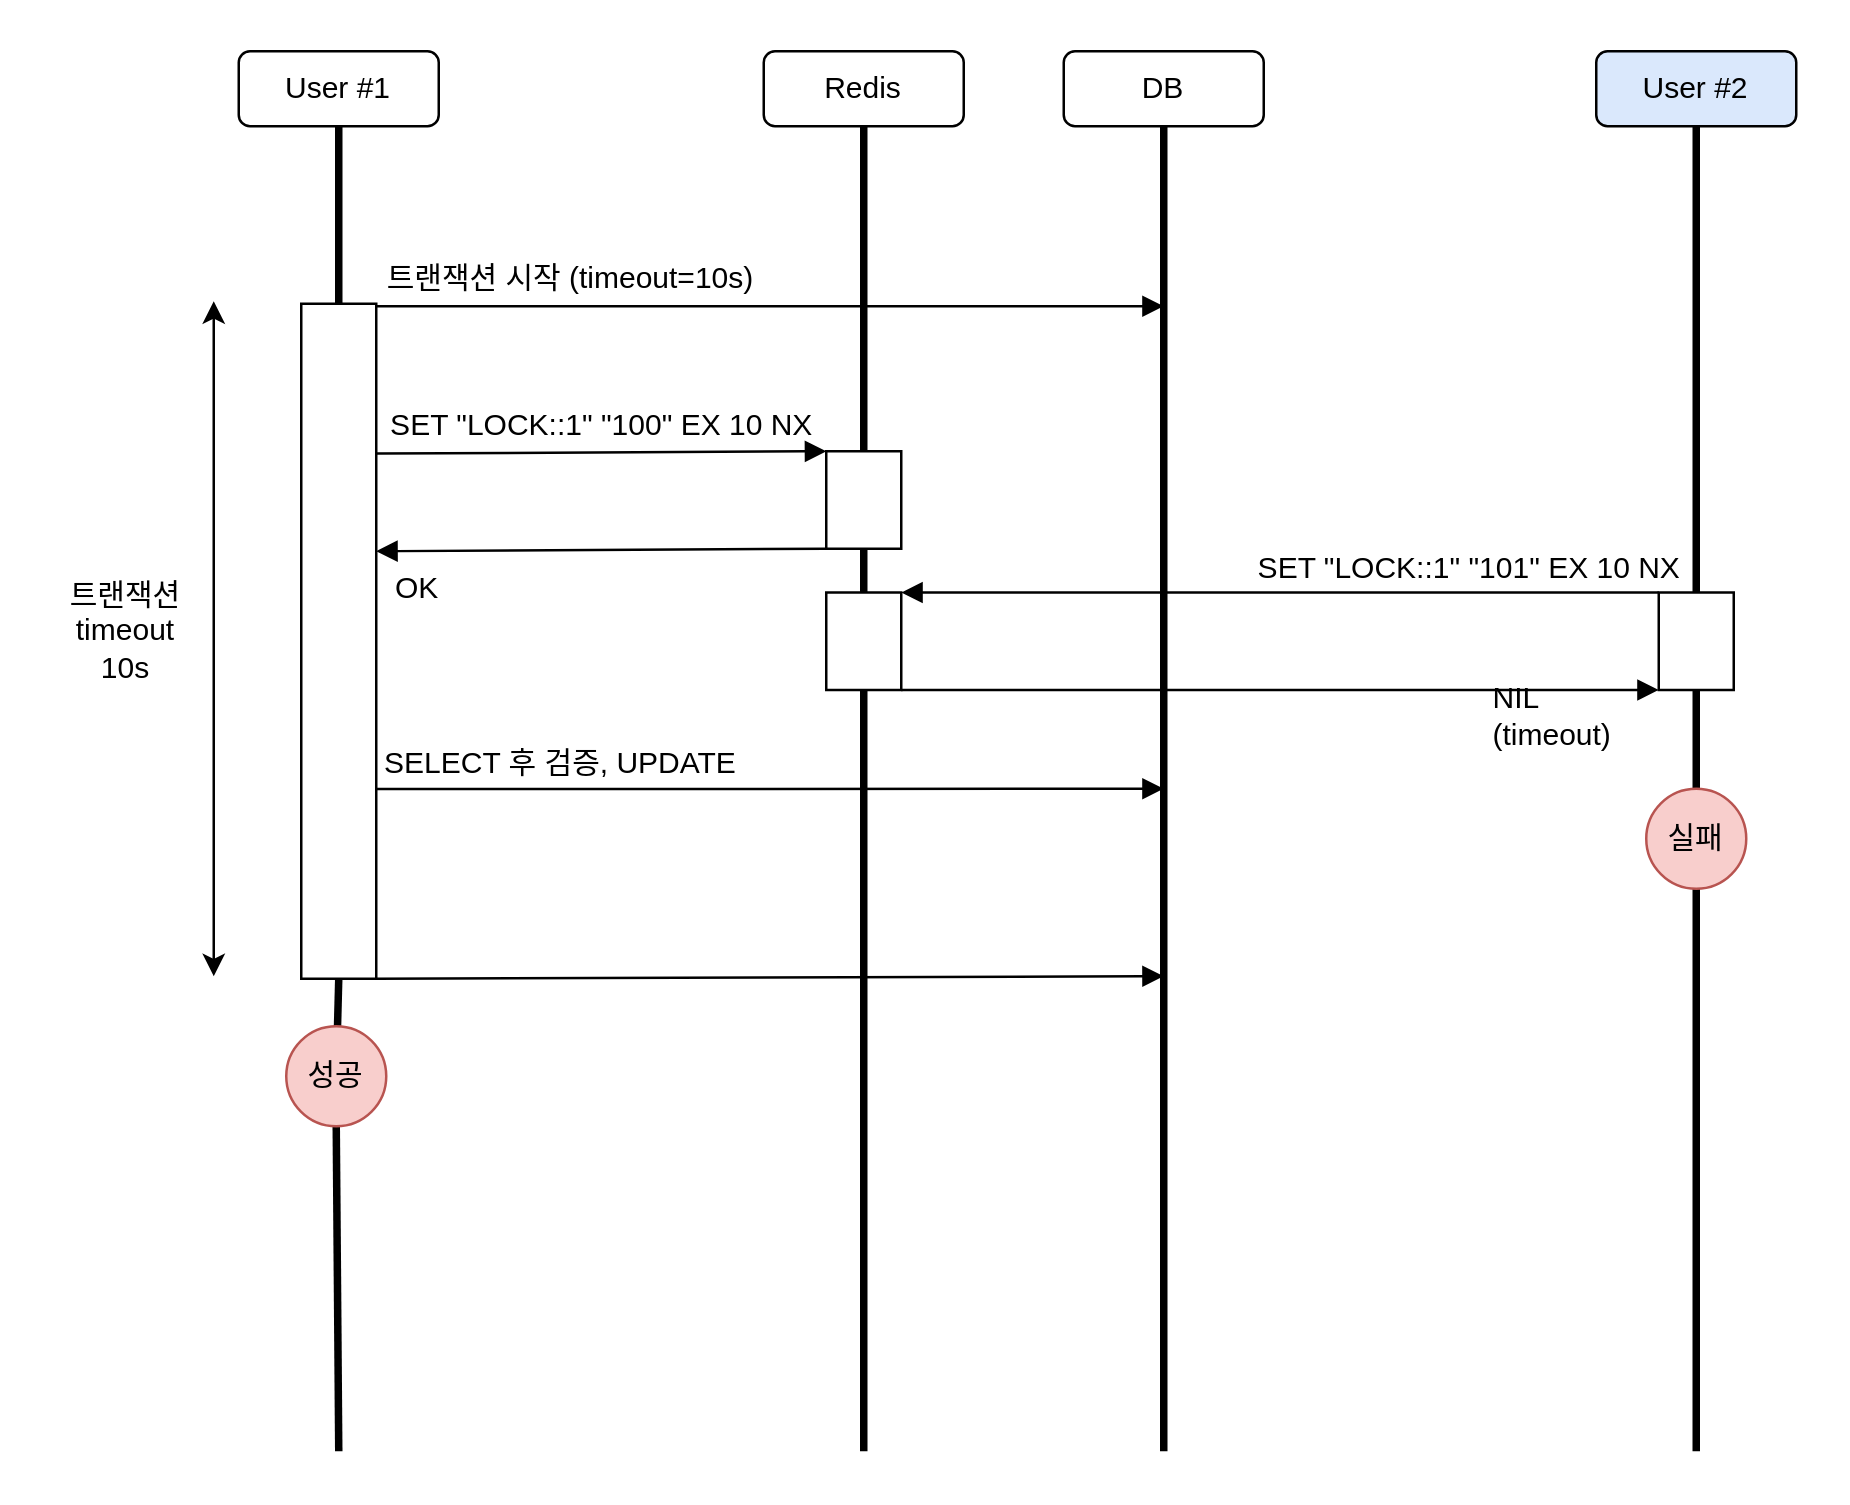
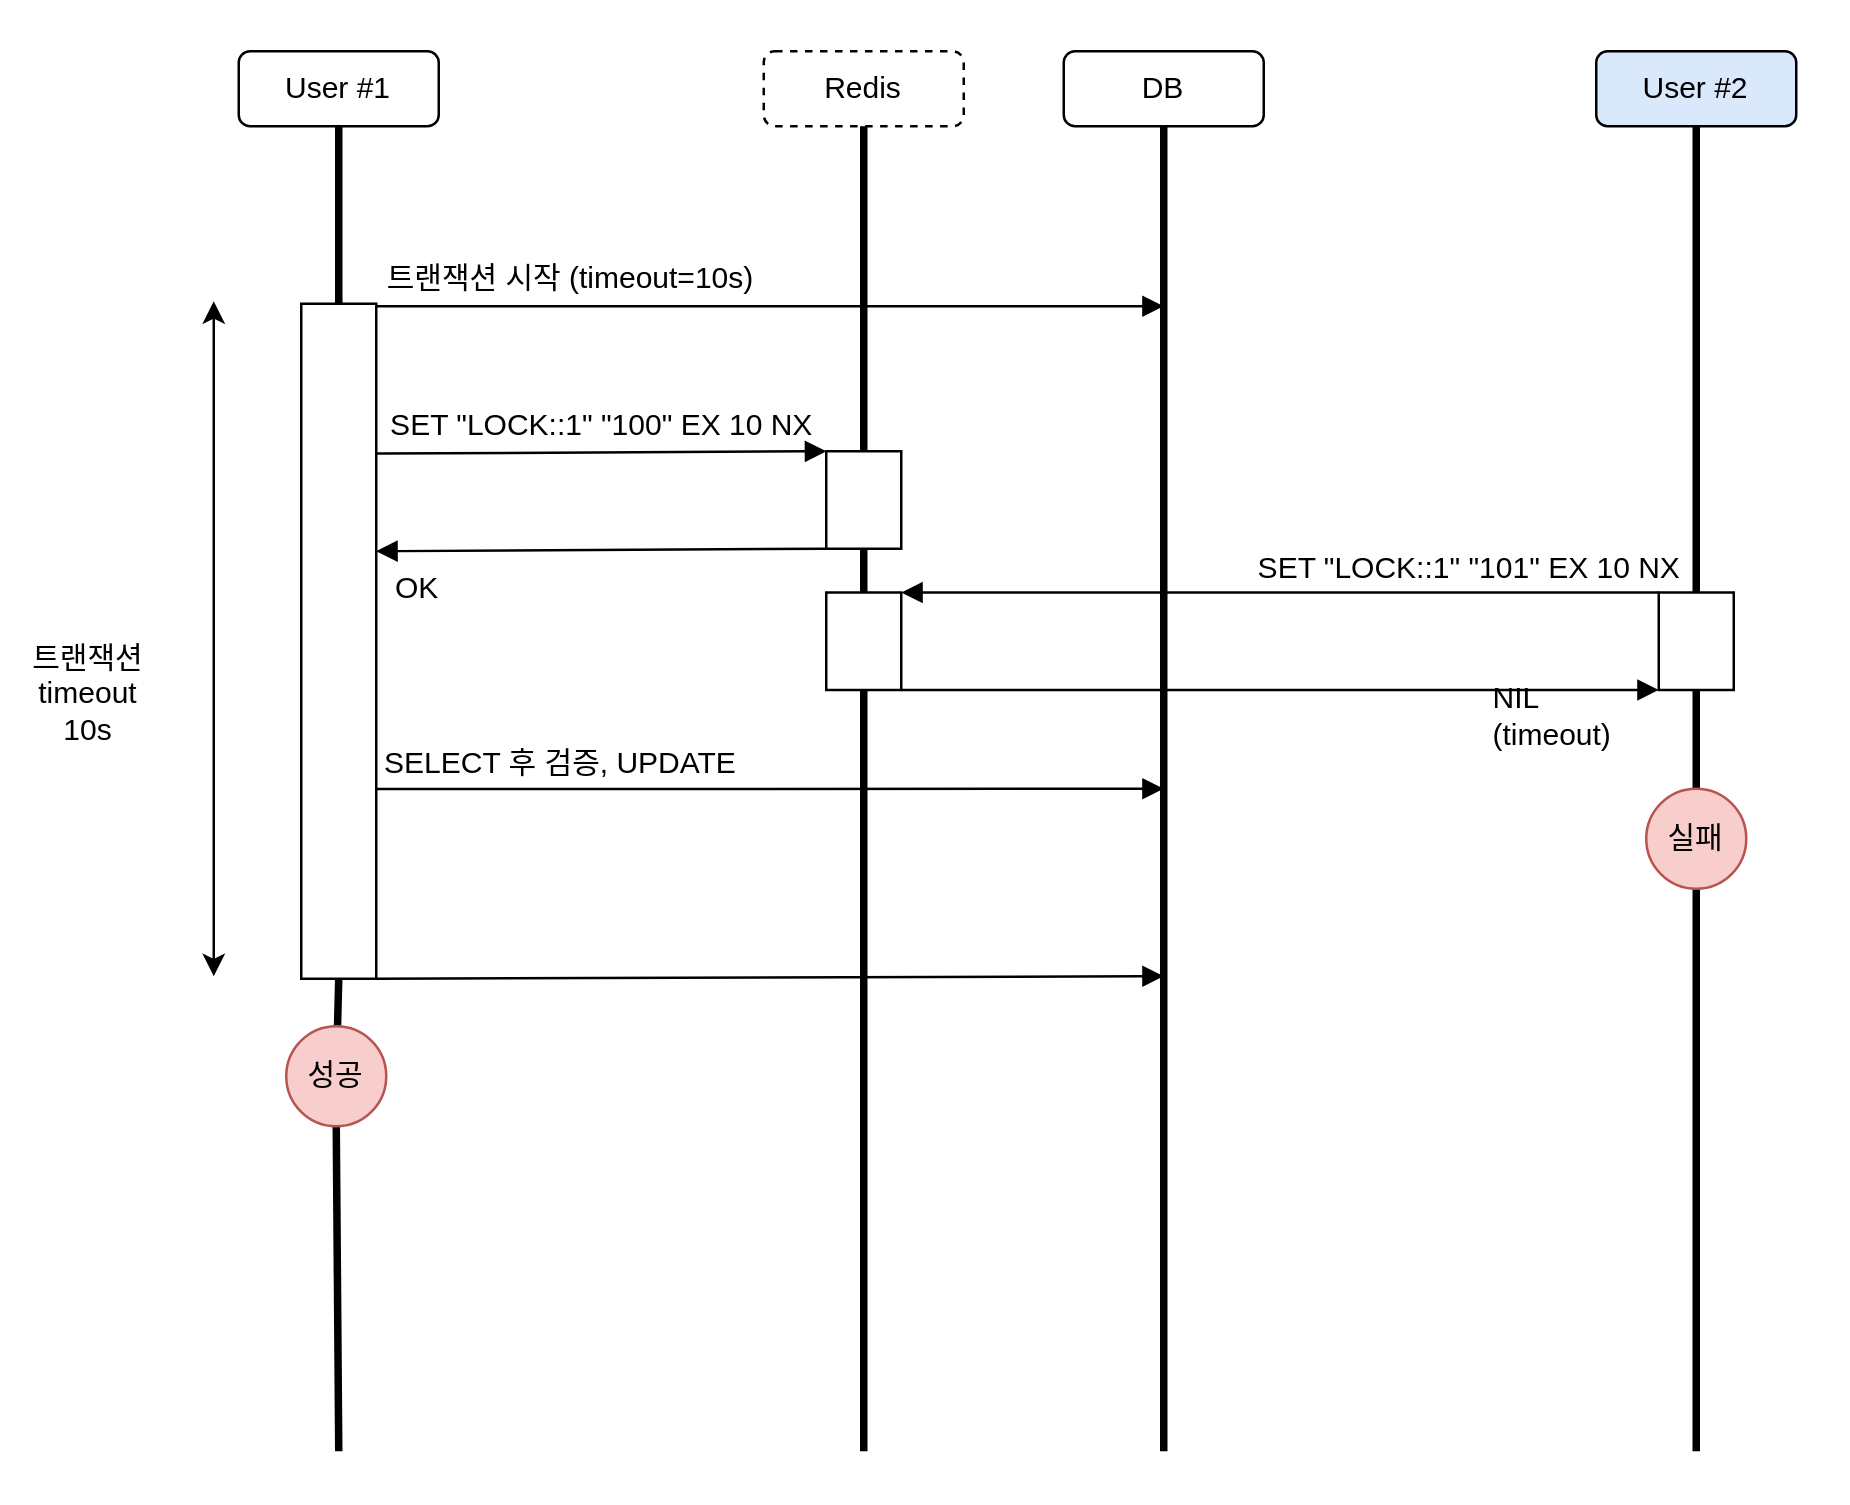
(864, 89) -> (864, 89)
(126, 630) -> (89, 693)
